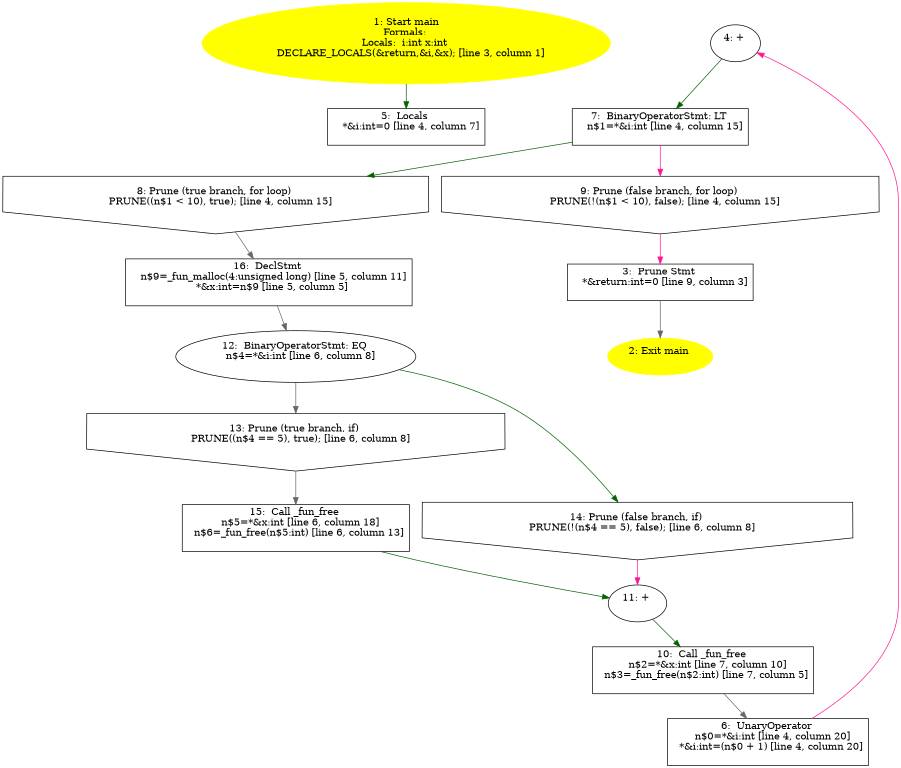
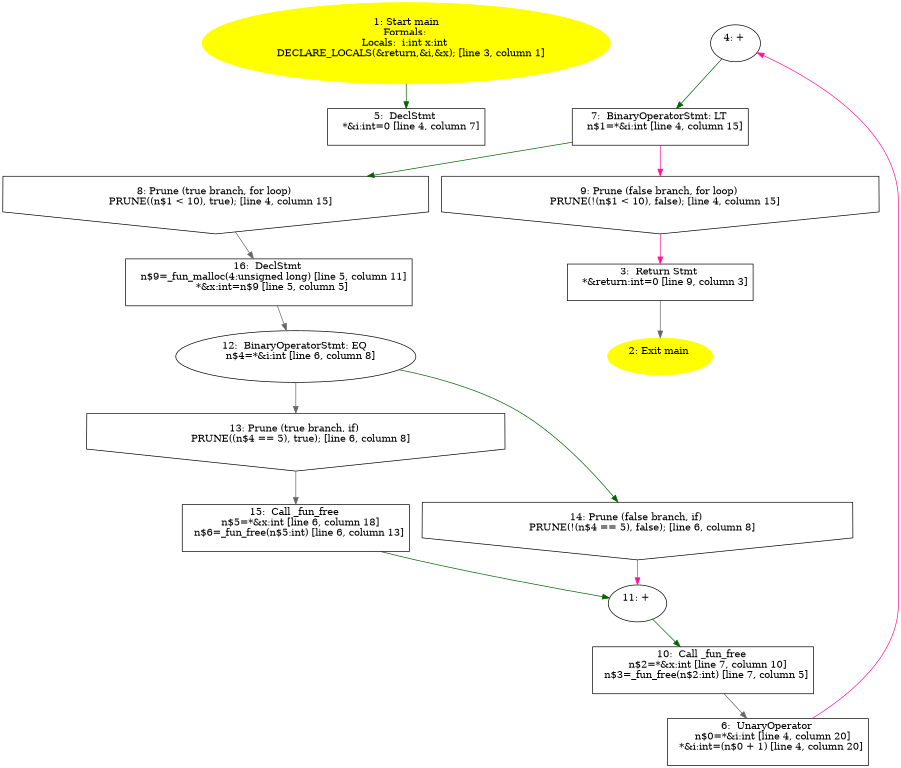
(406, 127) -> (406, 127)
(660, 282) -> (660, 282)
